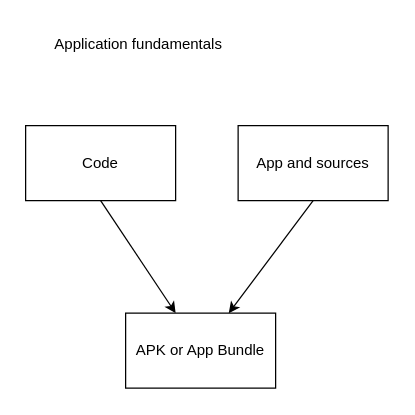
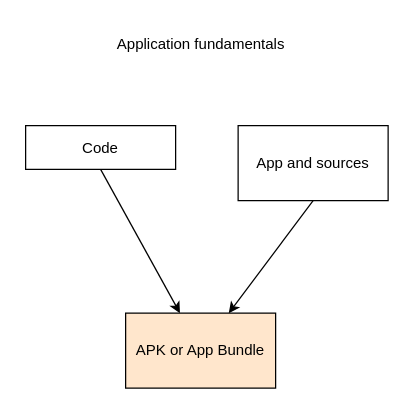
(138, 44) -> (201, 44)
(101, 163) -> (101, 148)
(201, 351) -> (201, 351)
